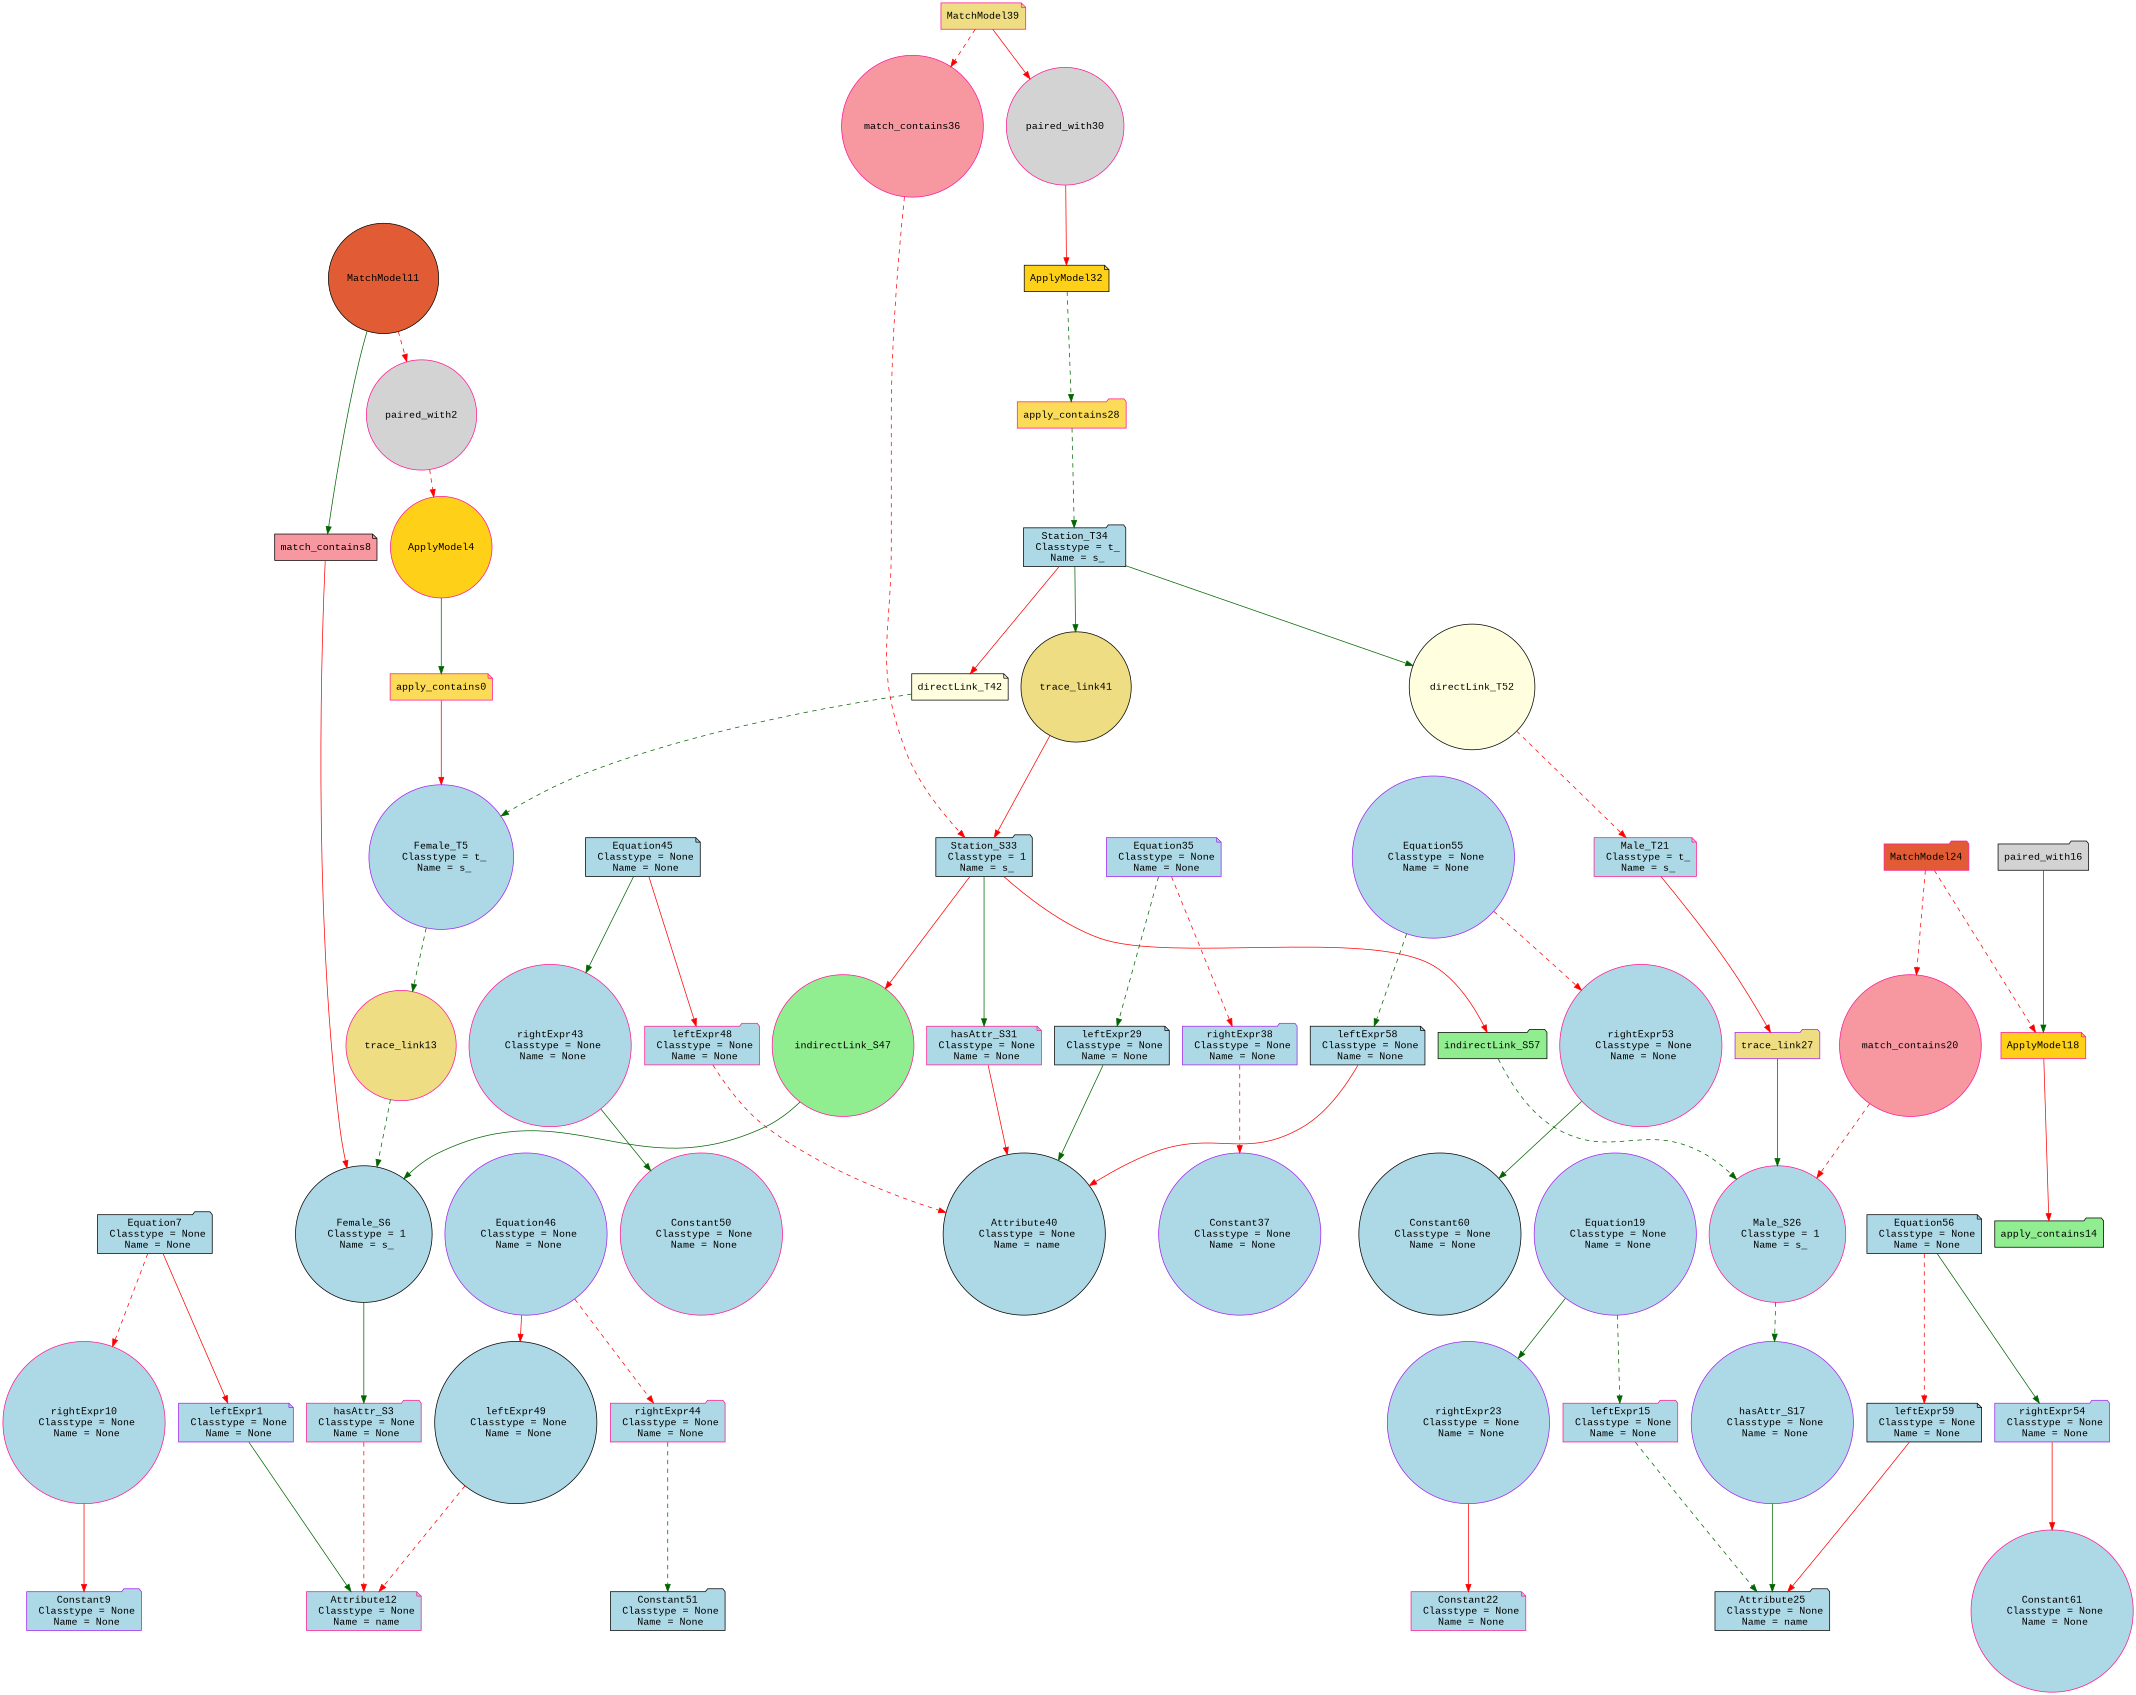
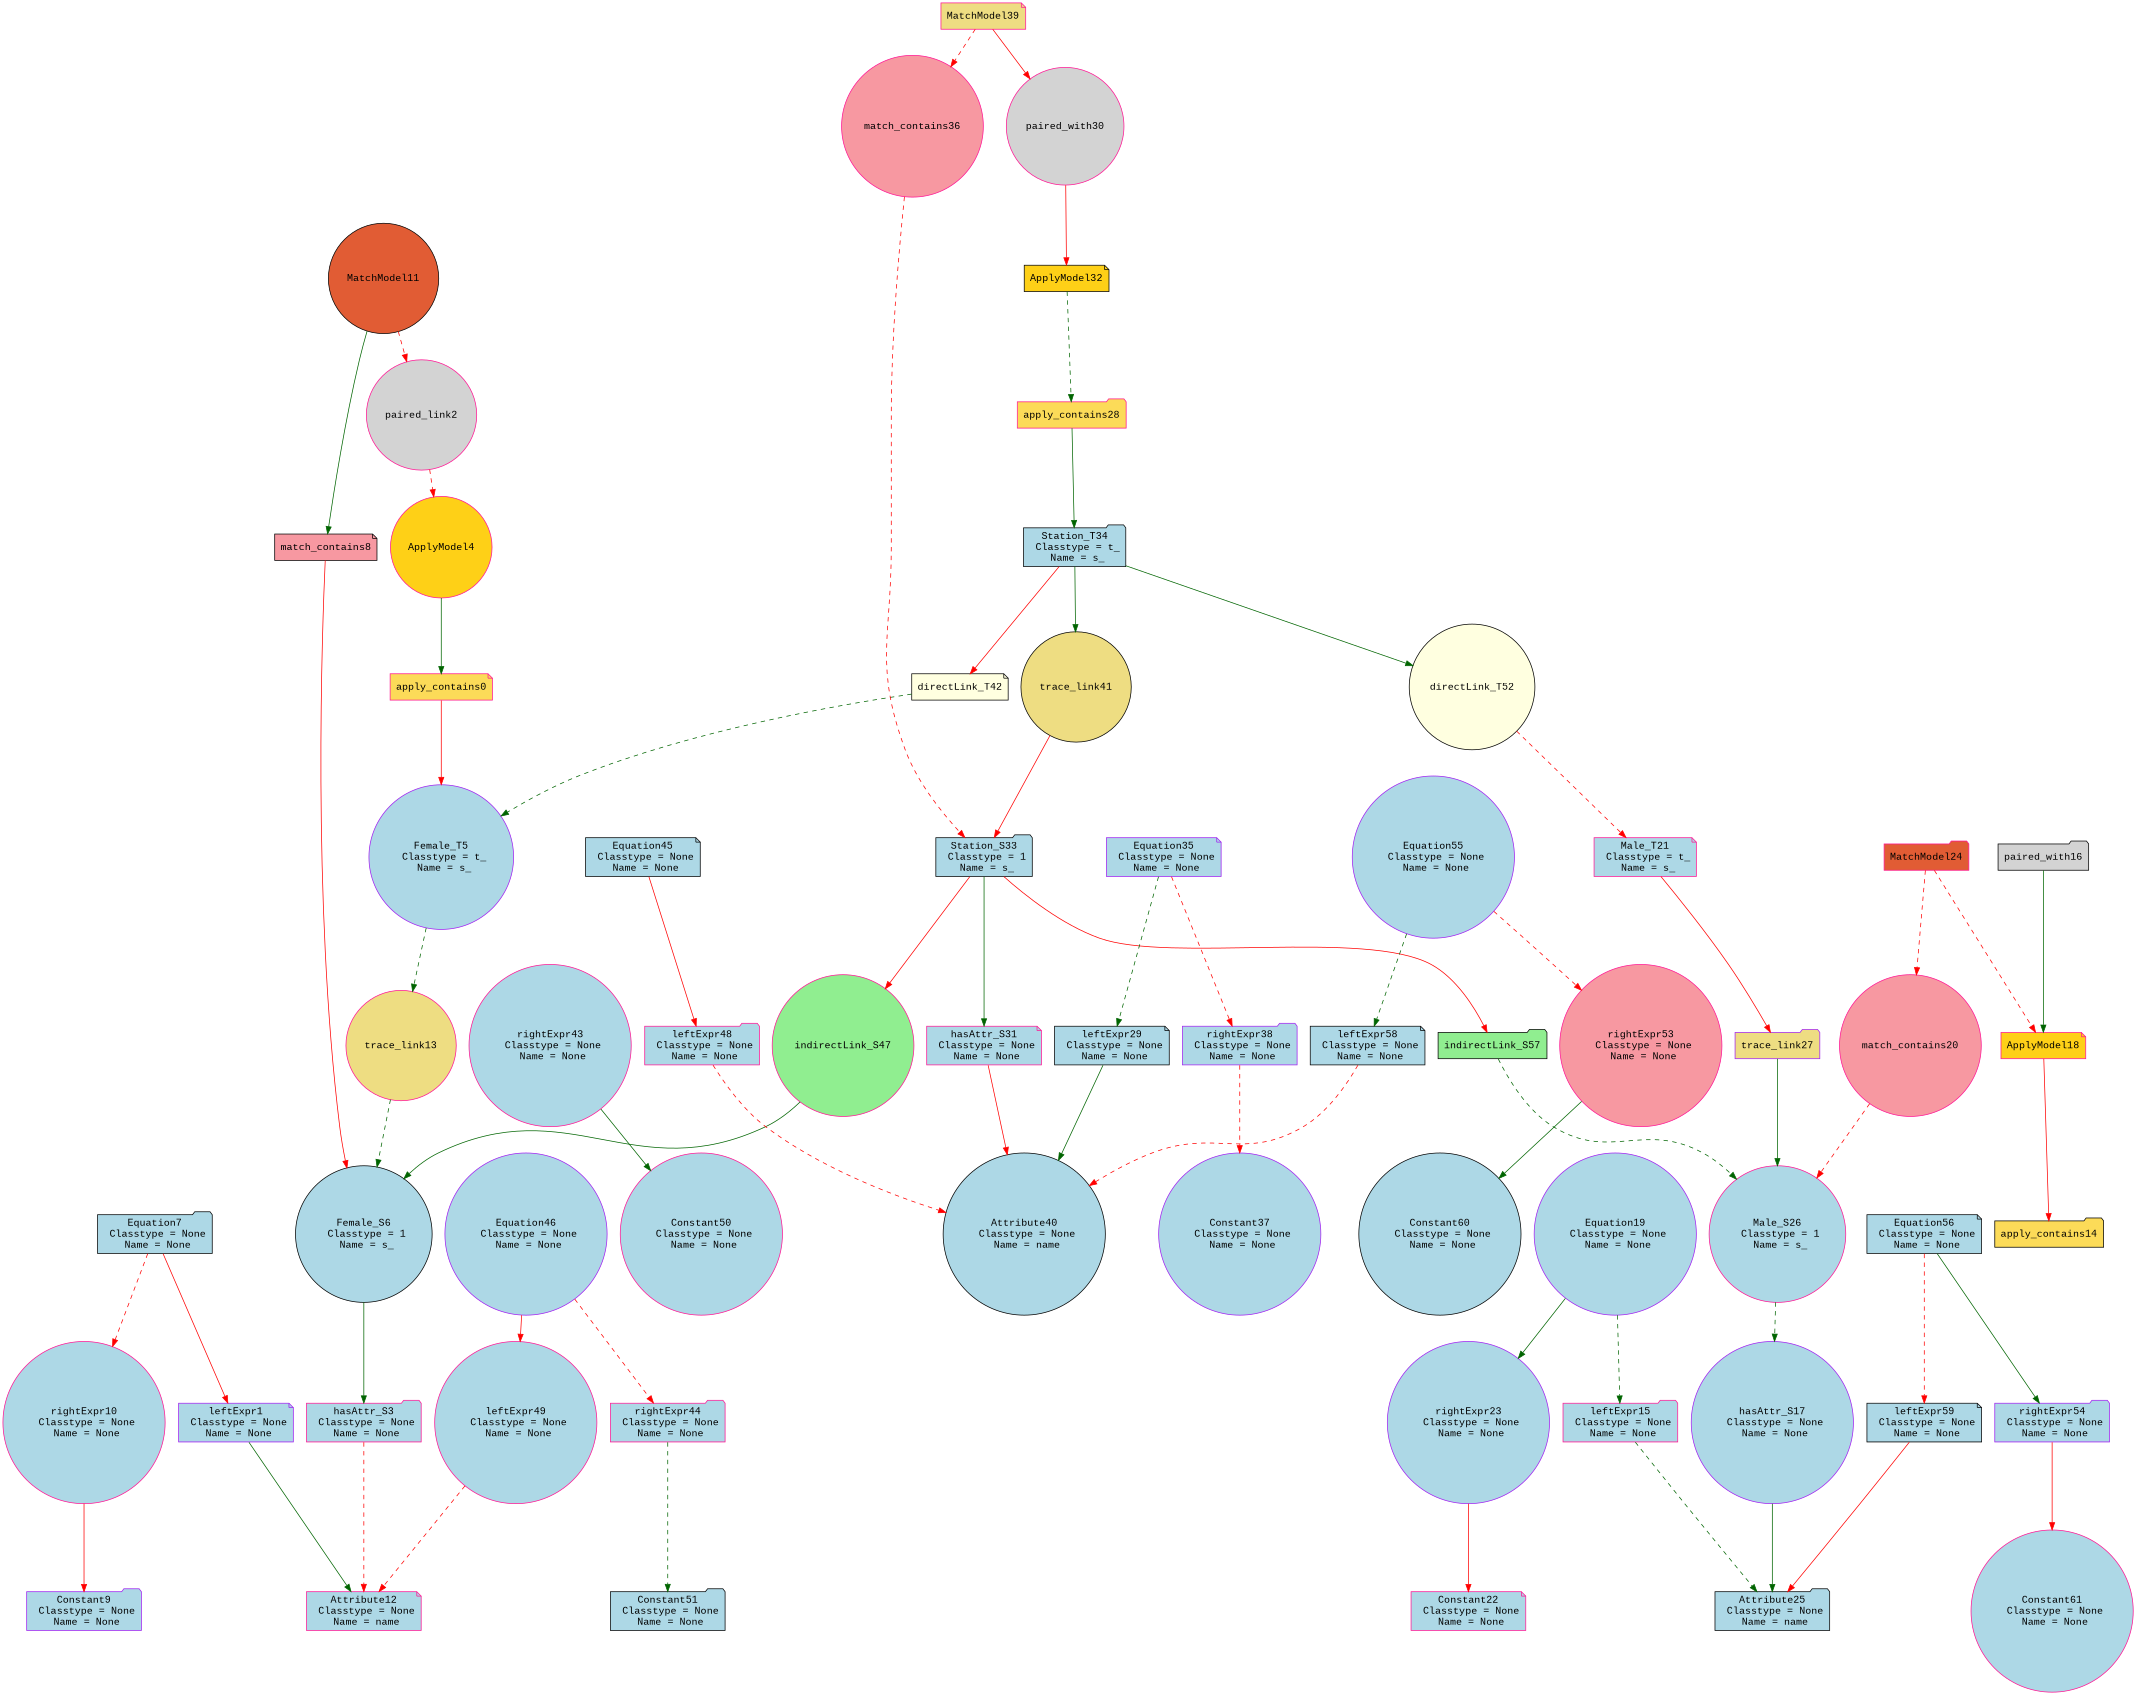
(422, 415) -> (422, 415)
(1073, 474) -> (1073, 474)
(611, 921) -> none
(1641, 1046) -> (1641, 1046)
(1246, 1144) -> (1246, 1144)
(2049, 1234) -> (2049, 1234)
(516, 1423) -> (516, 1423)
